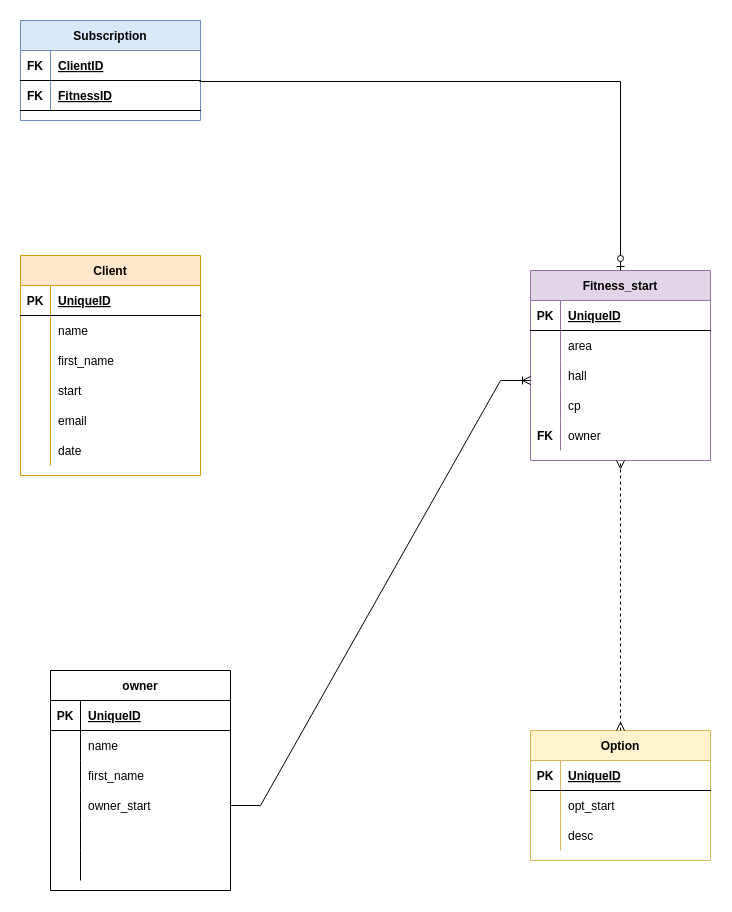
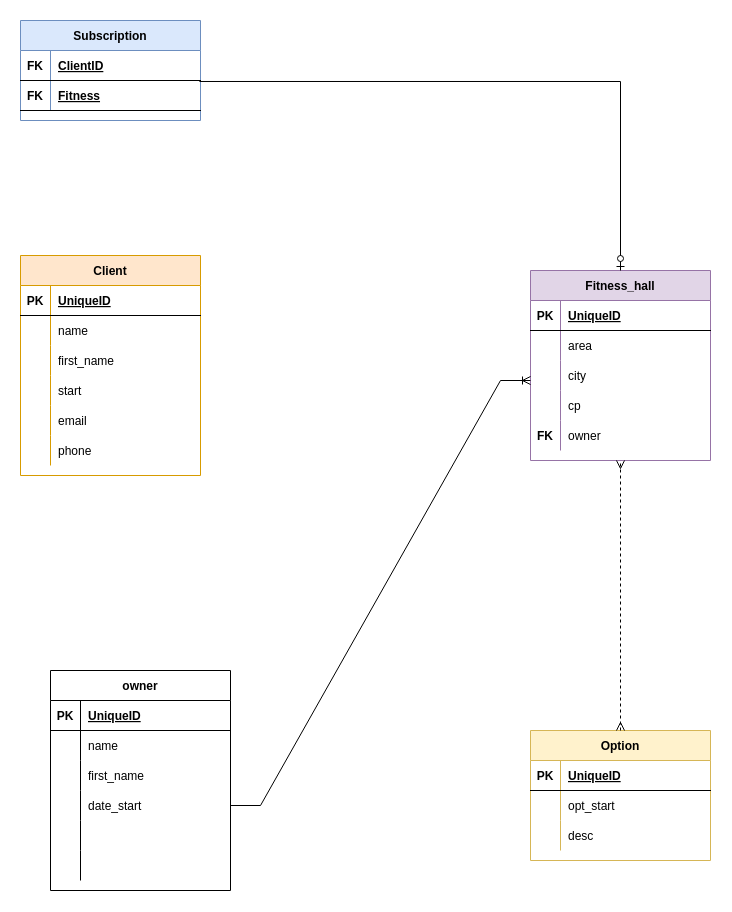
(87, 96) -> (80, 96)
(620, 286) -> (620, 286)
(578, 376) -> (580, 376)
(71, 451) -> (75, 451)
(125, 806) -> (122, 806)
